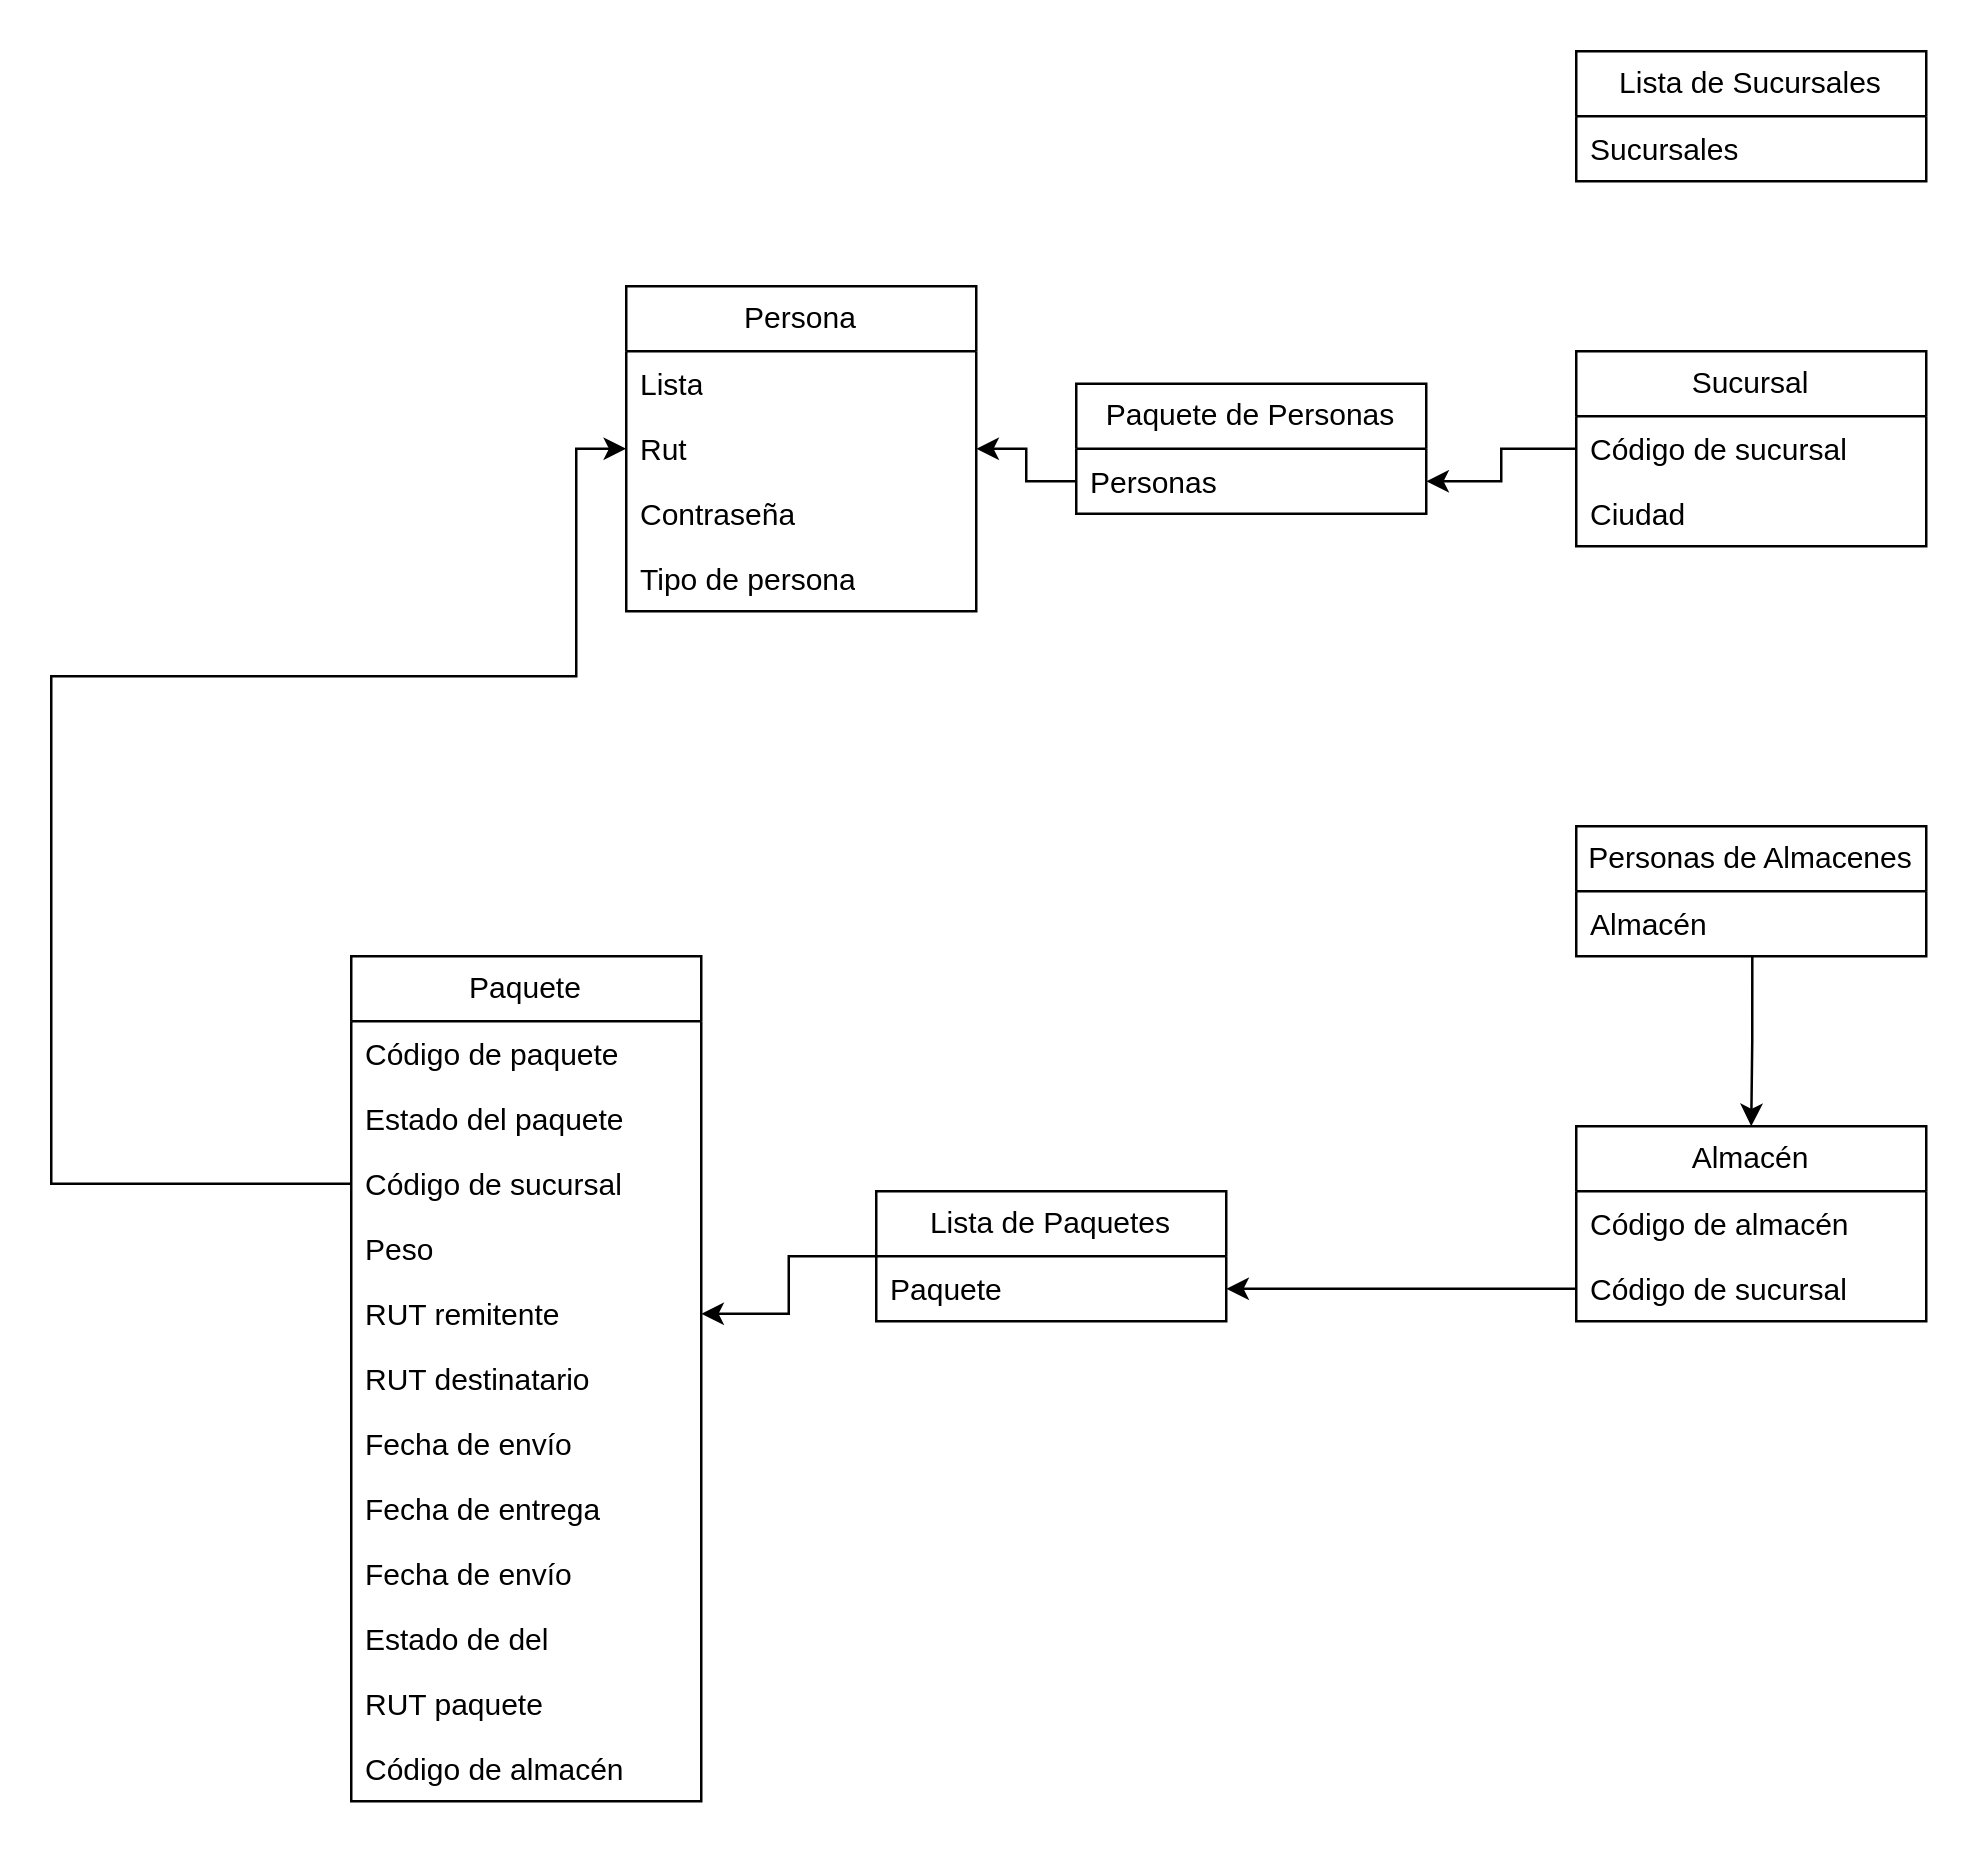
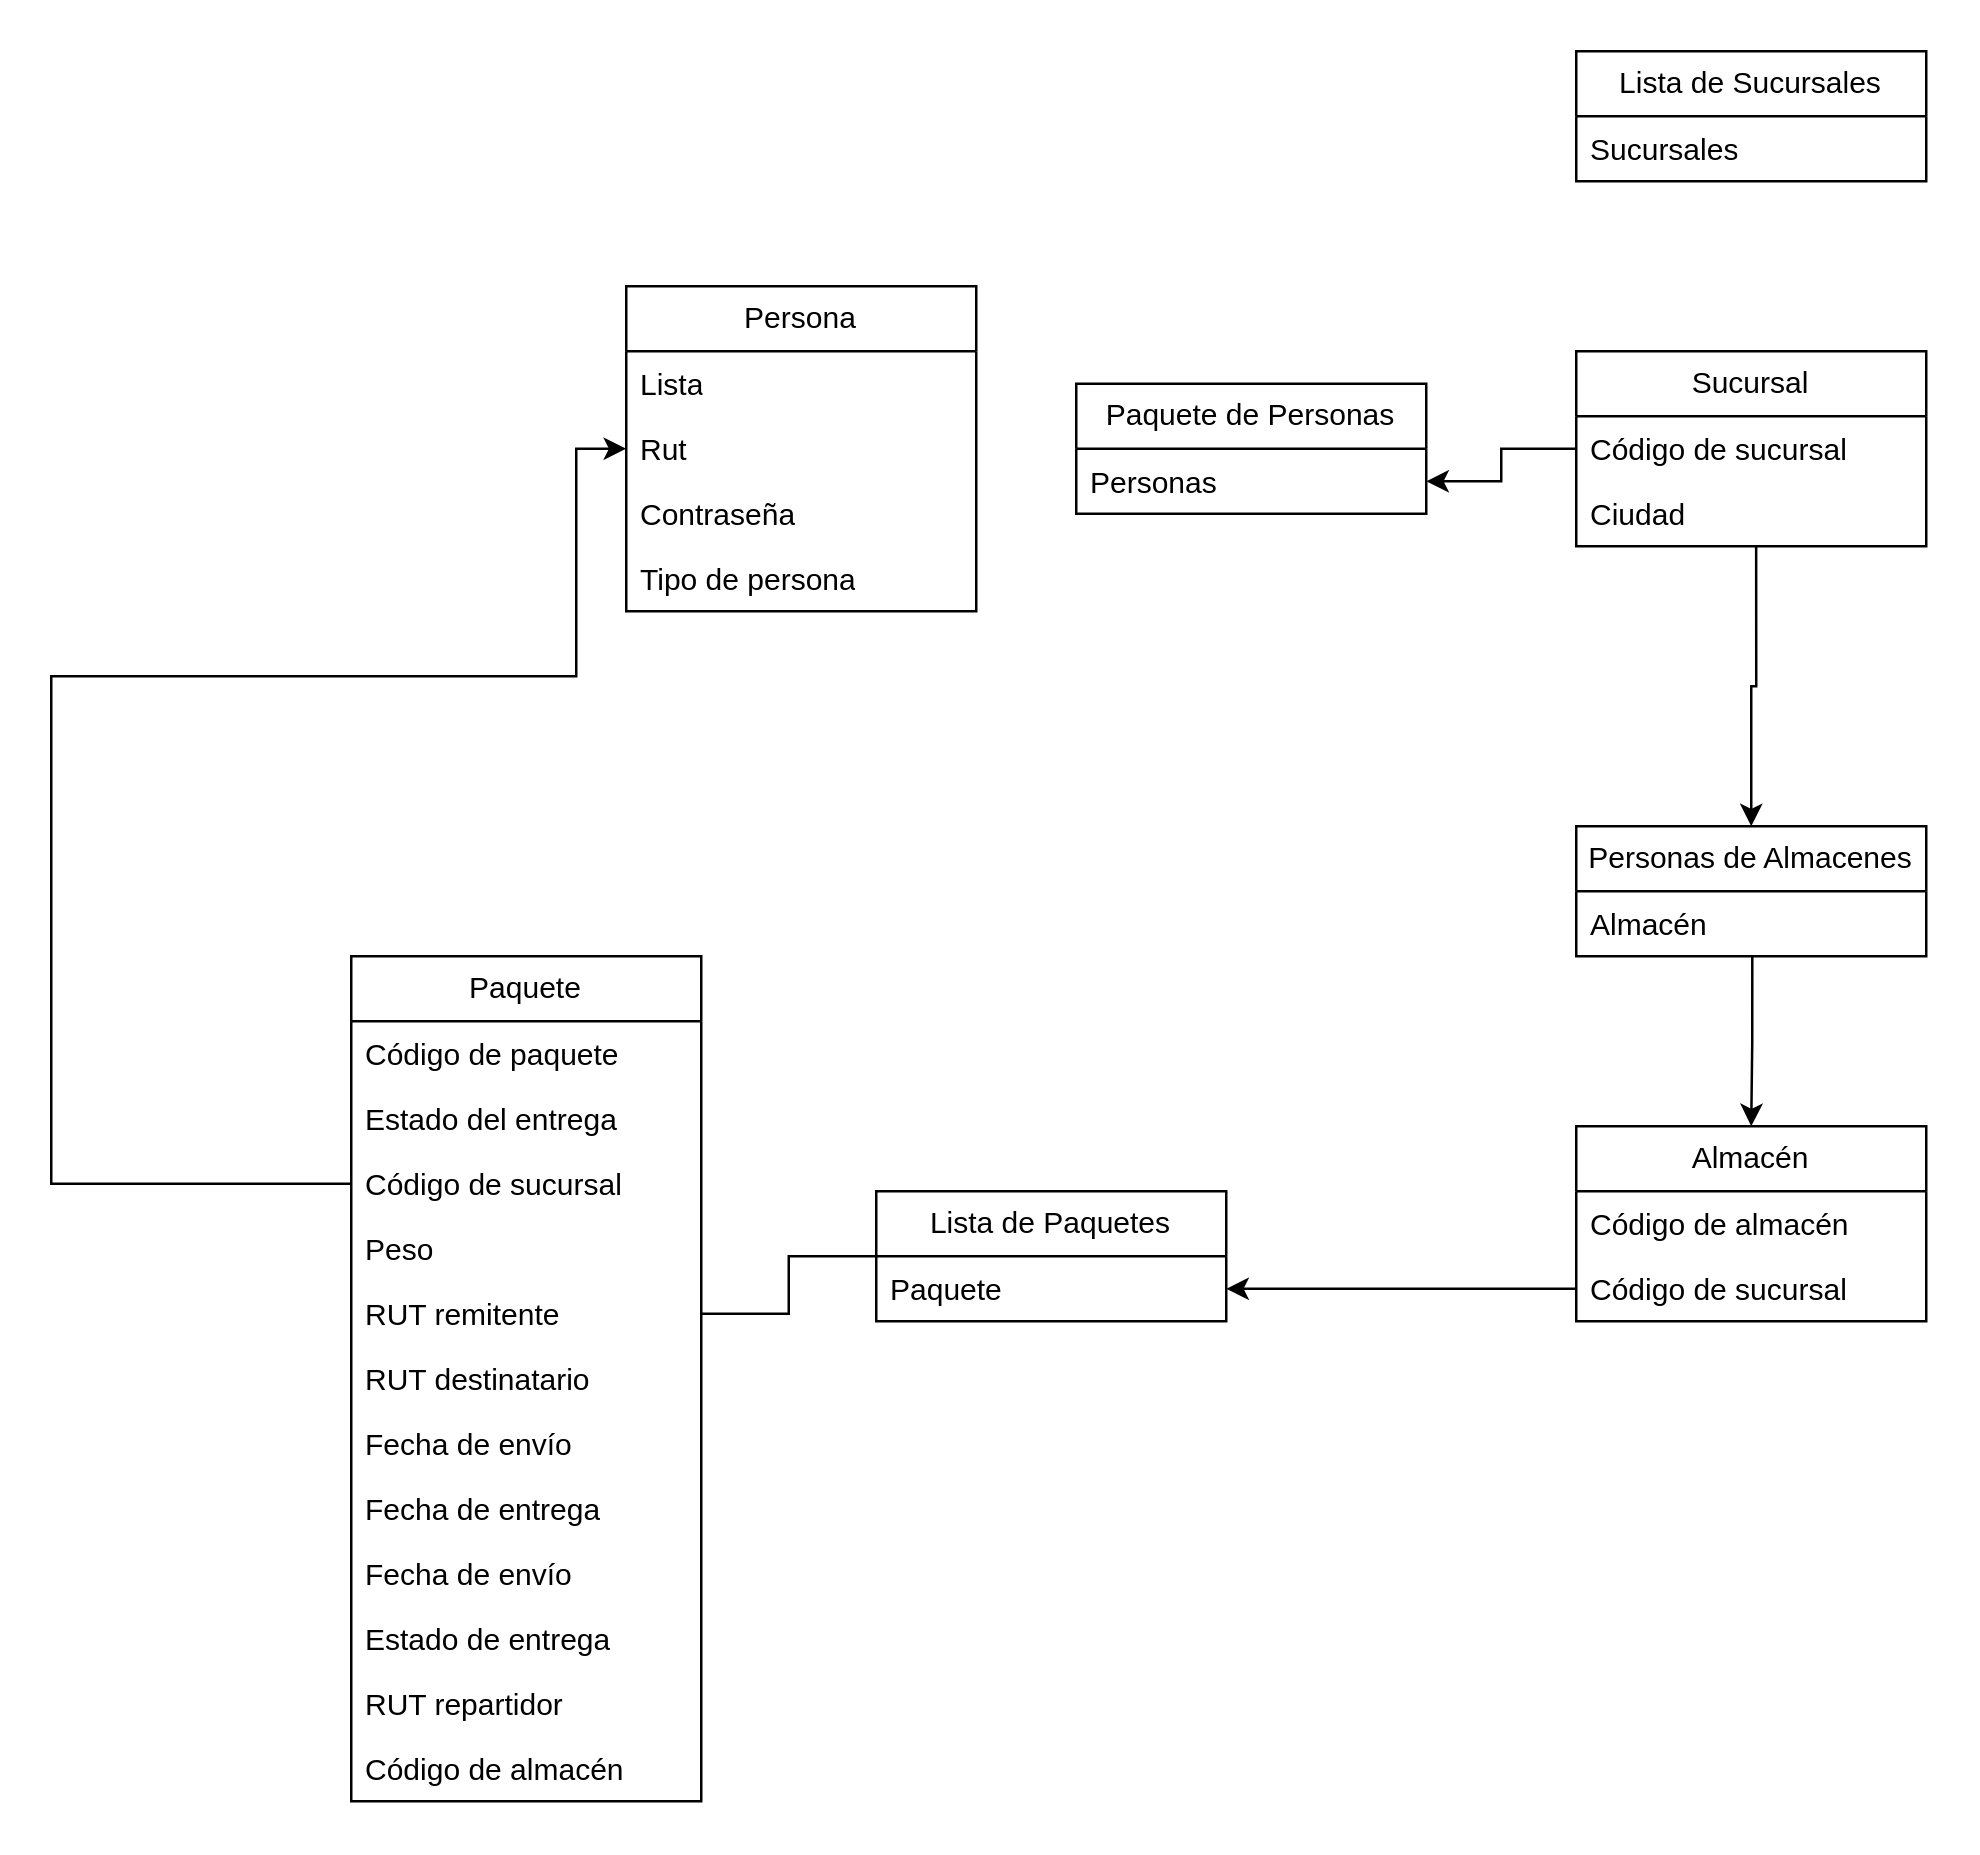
(1026, 473) -> none
none -> (1756, 680)
(506, 1122) -> (506, 1122)
(719, 1314) -> (712, 1314)
(464, 1642) -> (501, 1642)
(455, 1707) -> (476, 1707)
